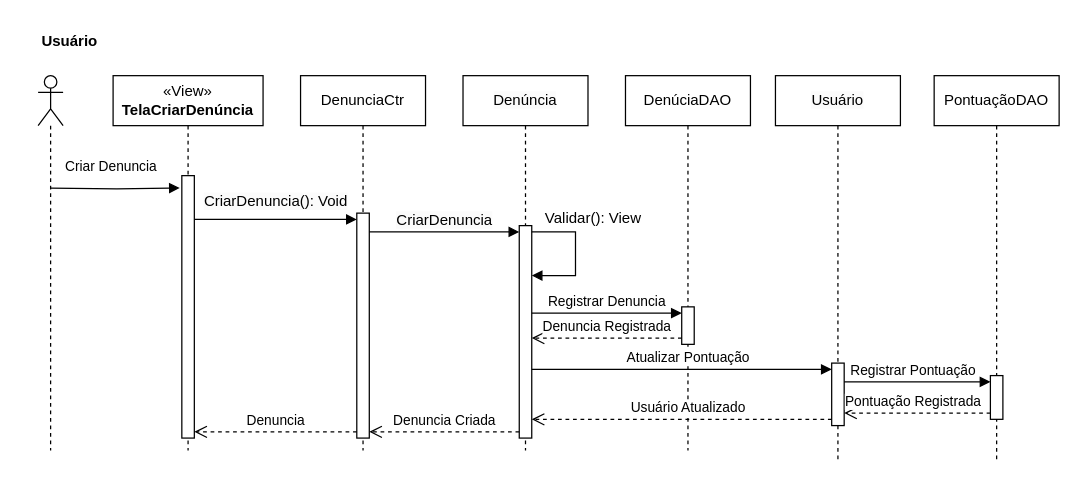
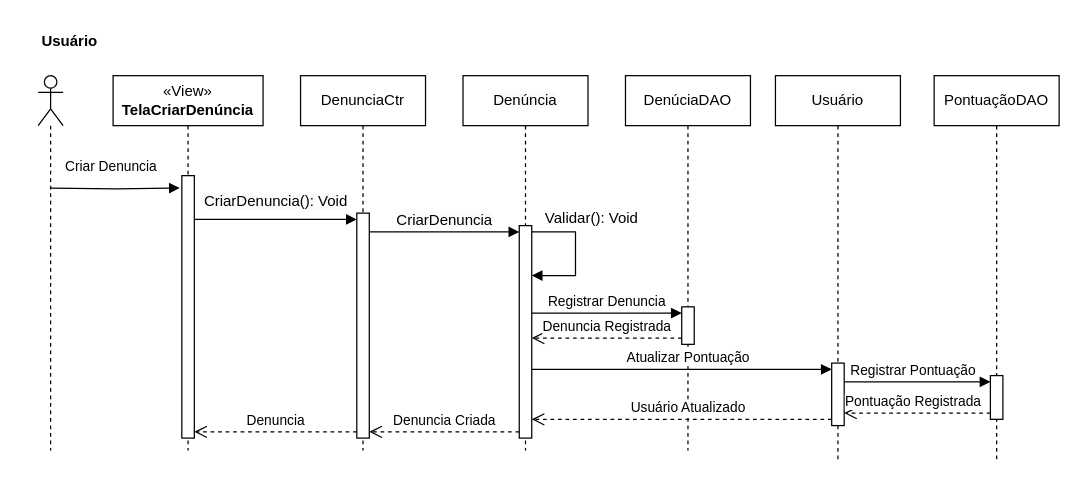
(599, 218) -> (599, 218)
